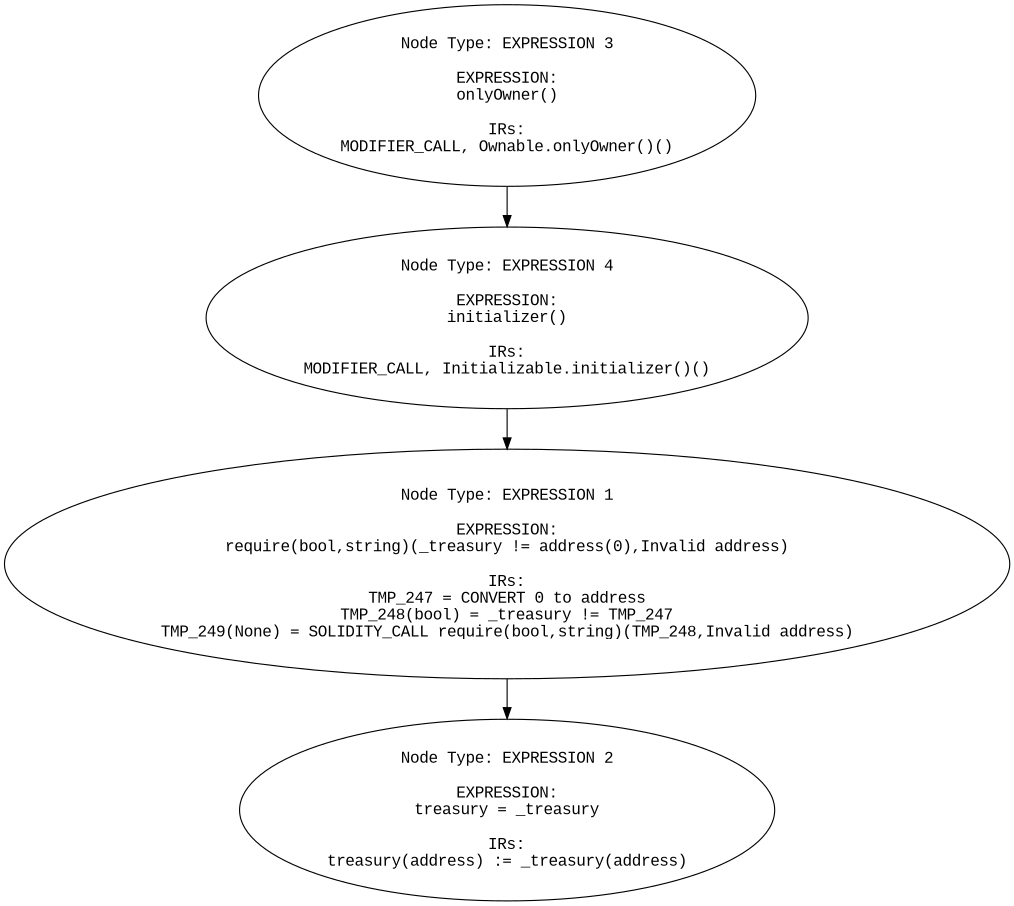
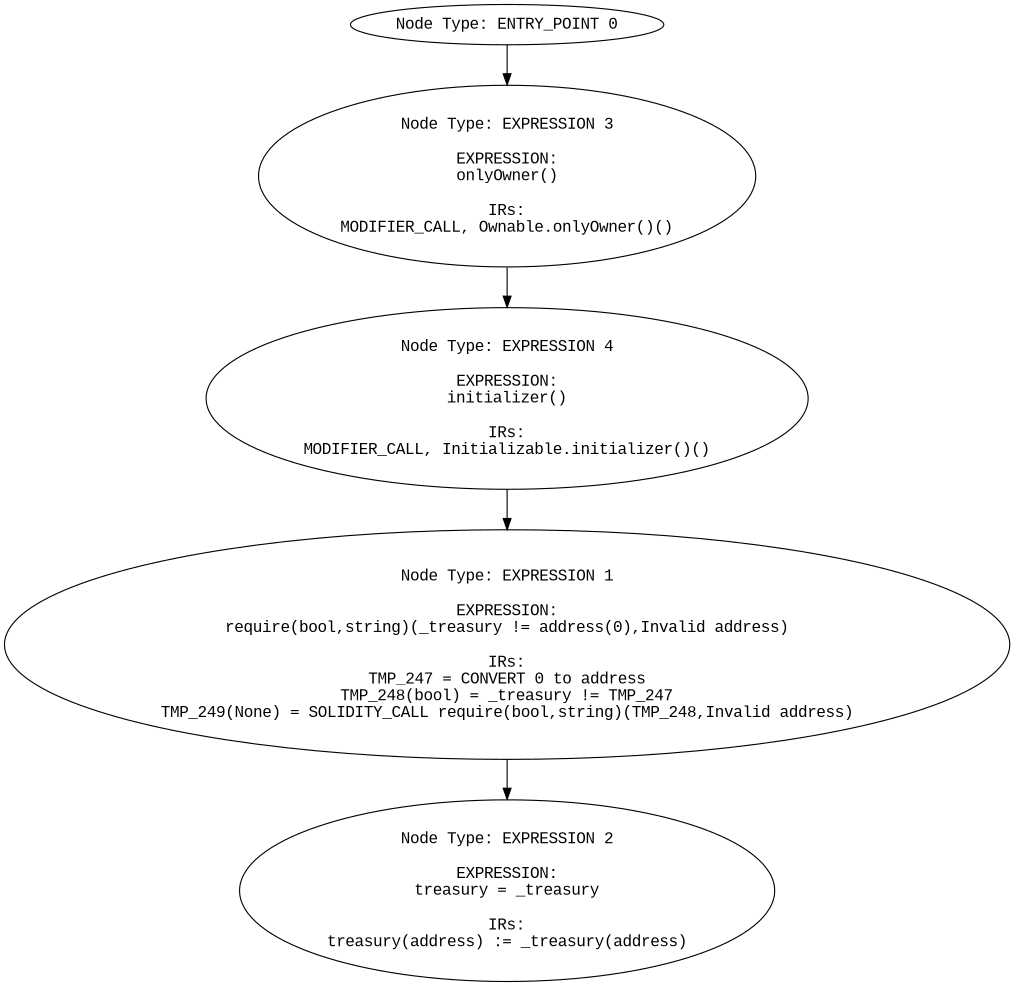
none -> (507, 25)
